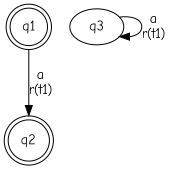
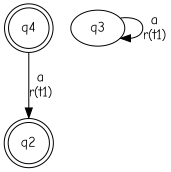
(29, 27) -> (29, 28)
